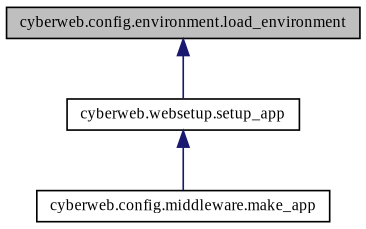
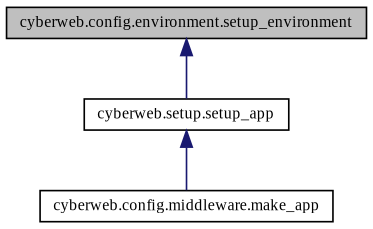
(183, 23) -> (187, 23)
(183, 115) -> (187, 115)
